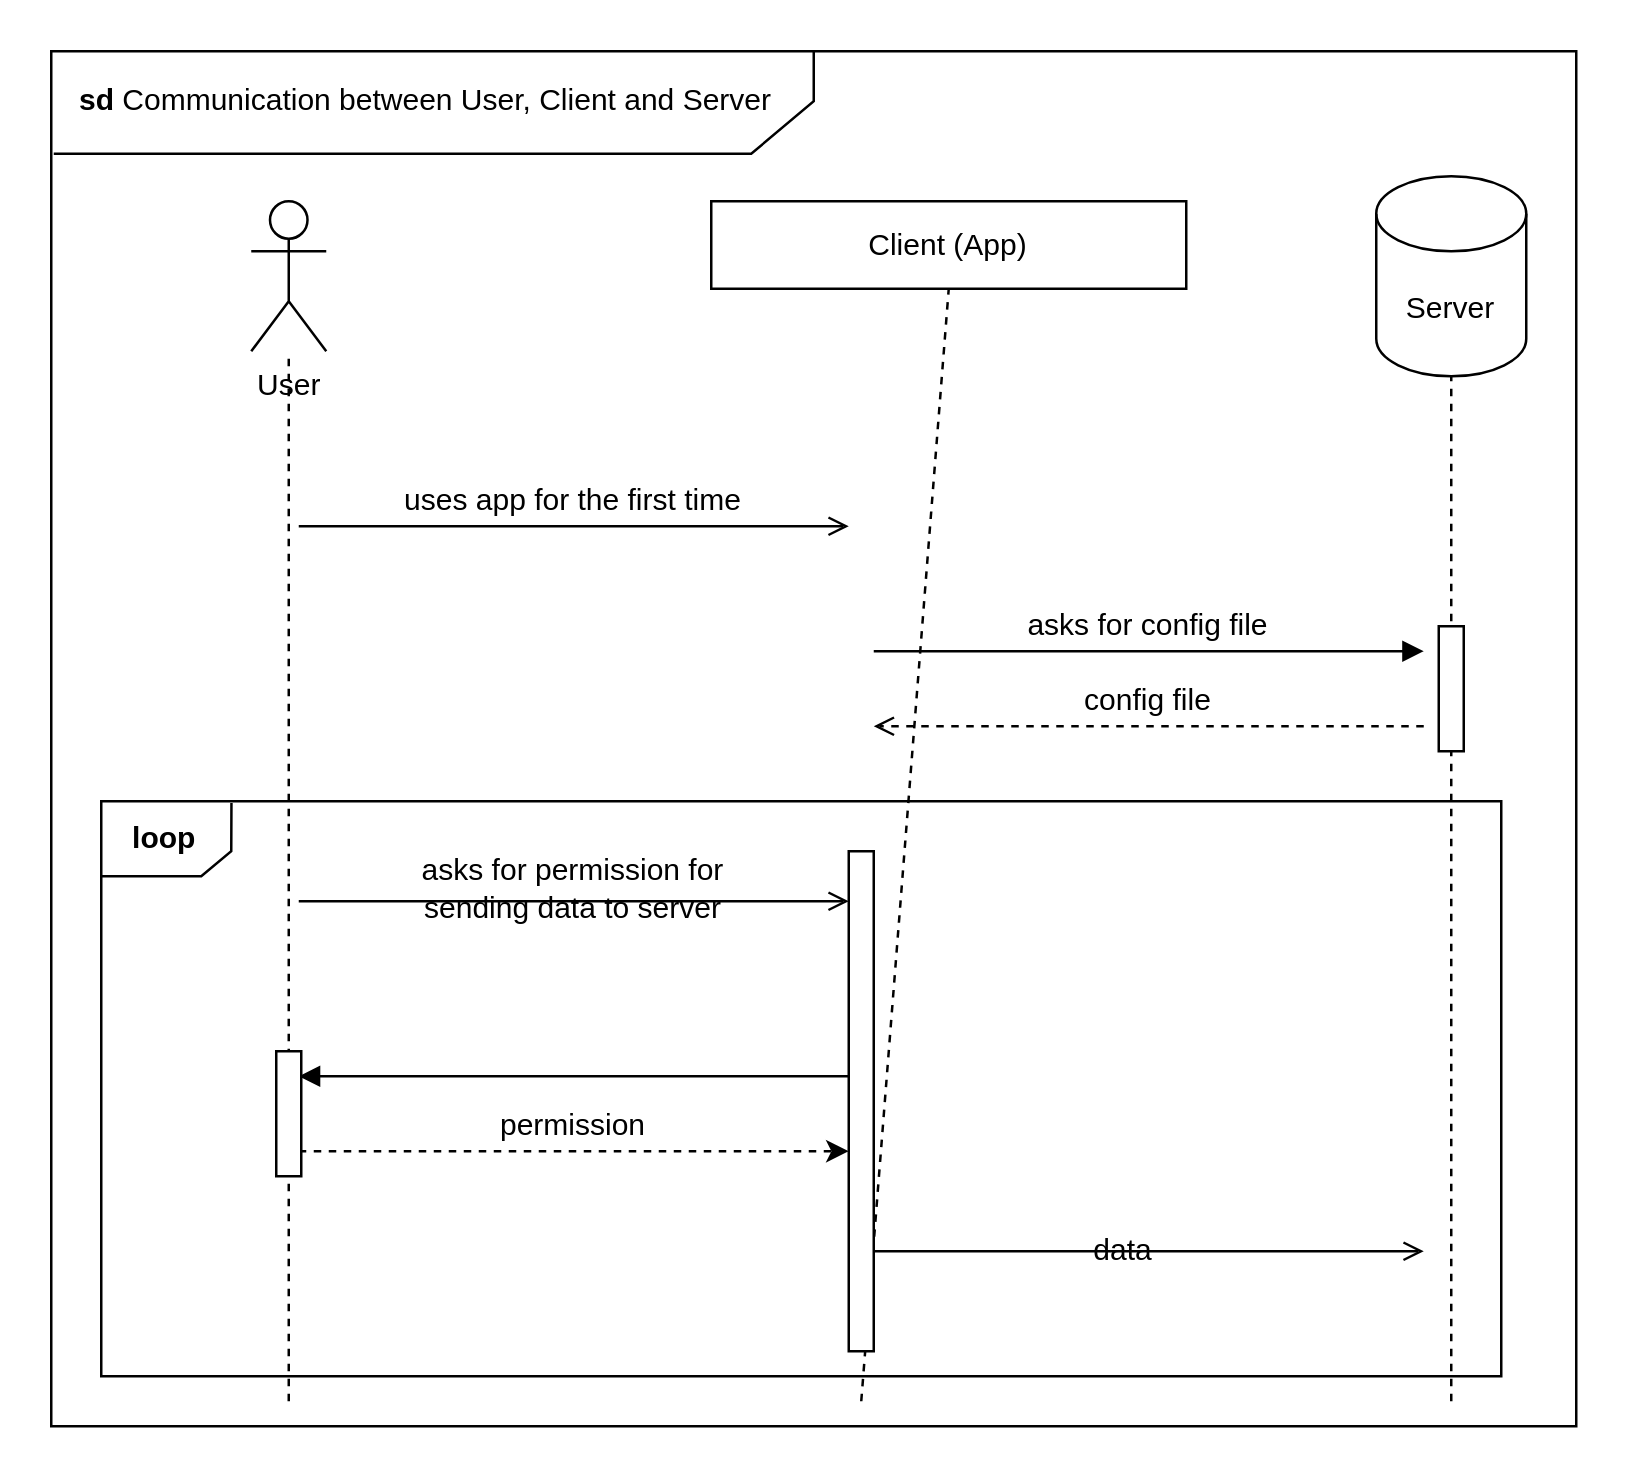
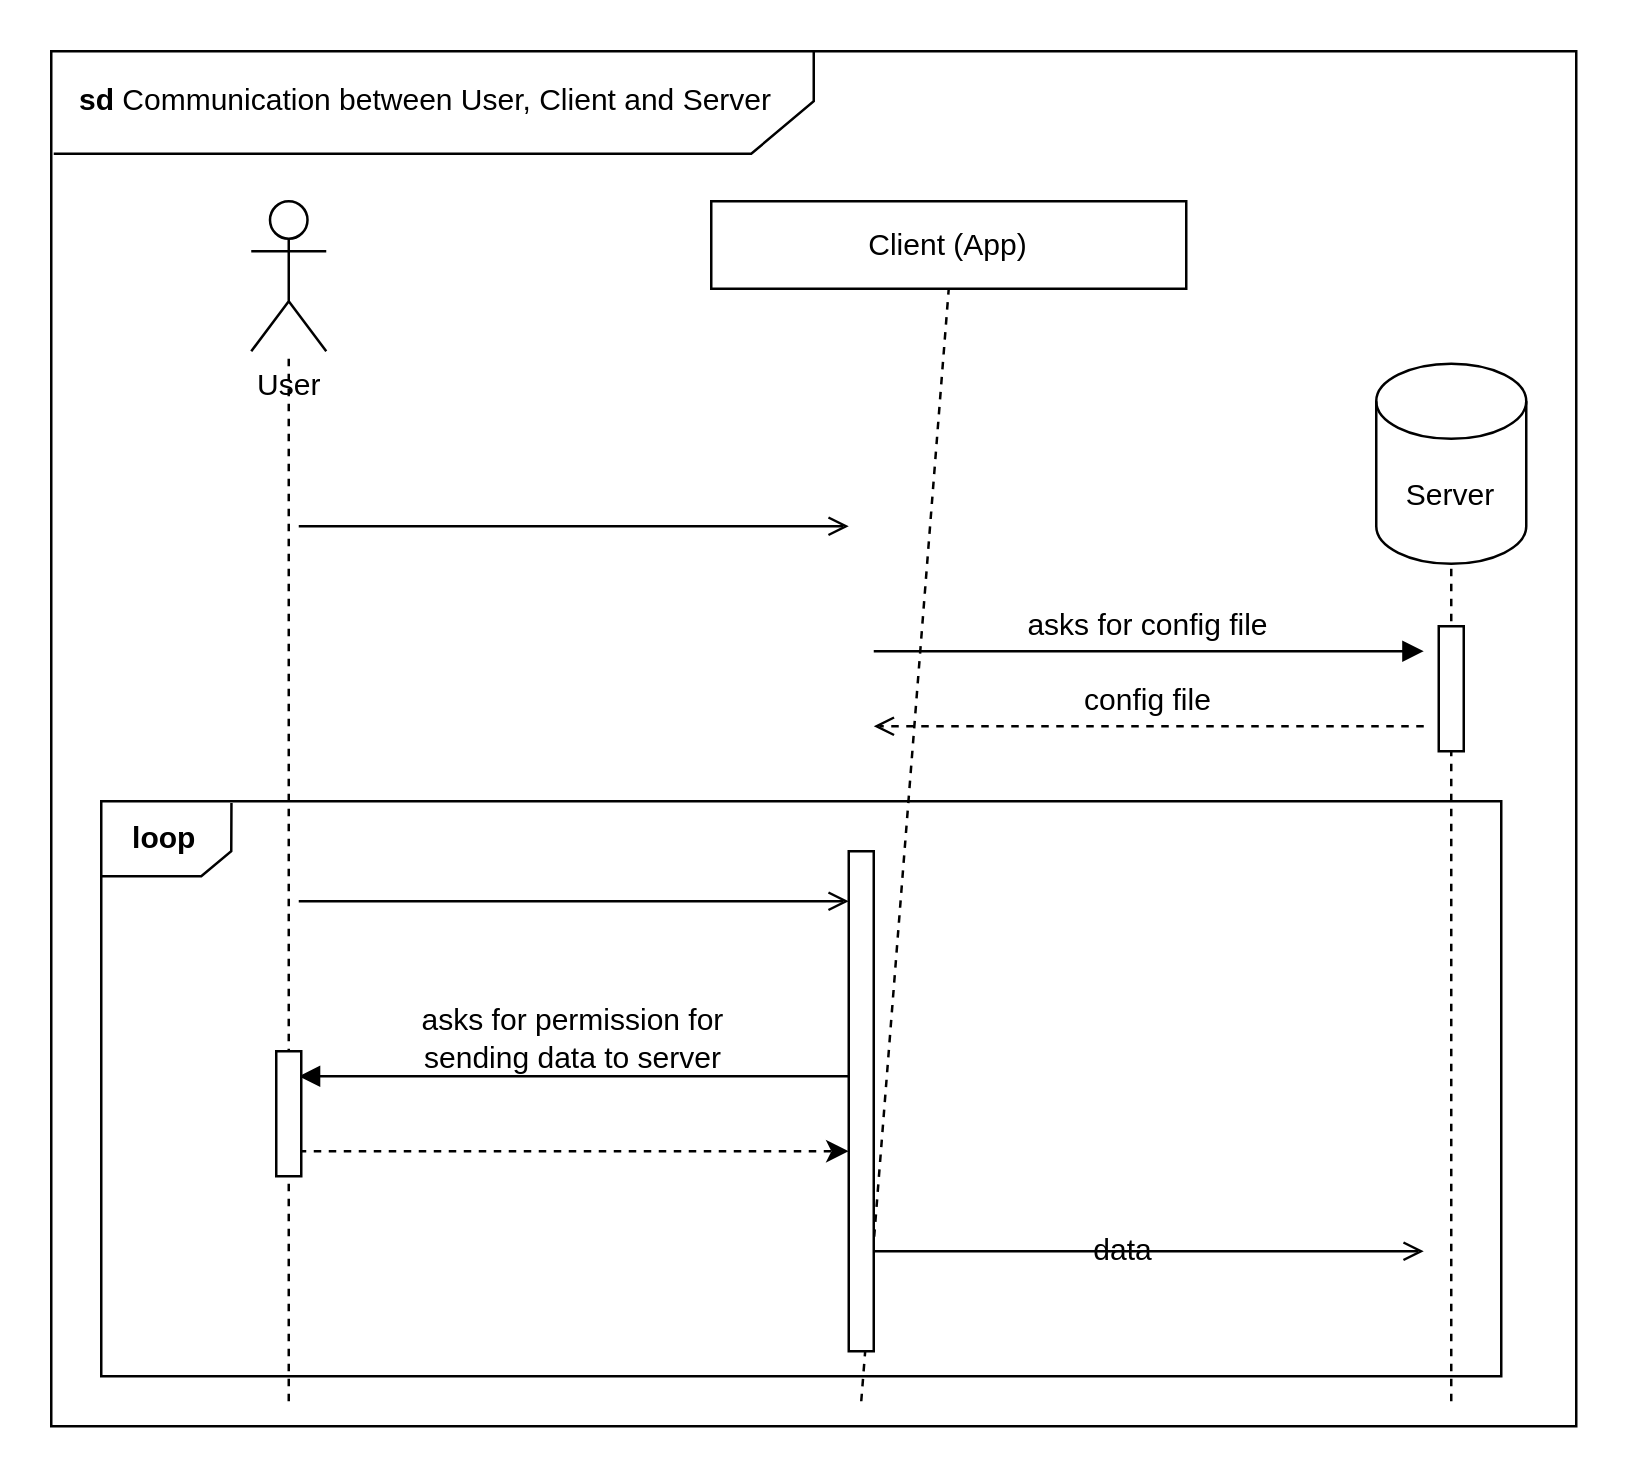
(1451, 276) -> (1451, 464)
(574, 501) -> none
(574, 889) -> (574, 1039)
(574, 1126) -> none
